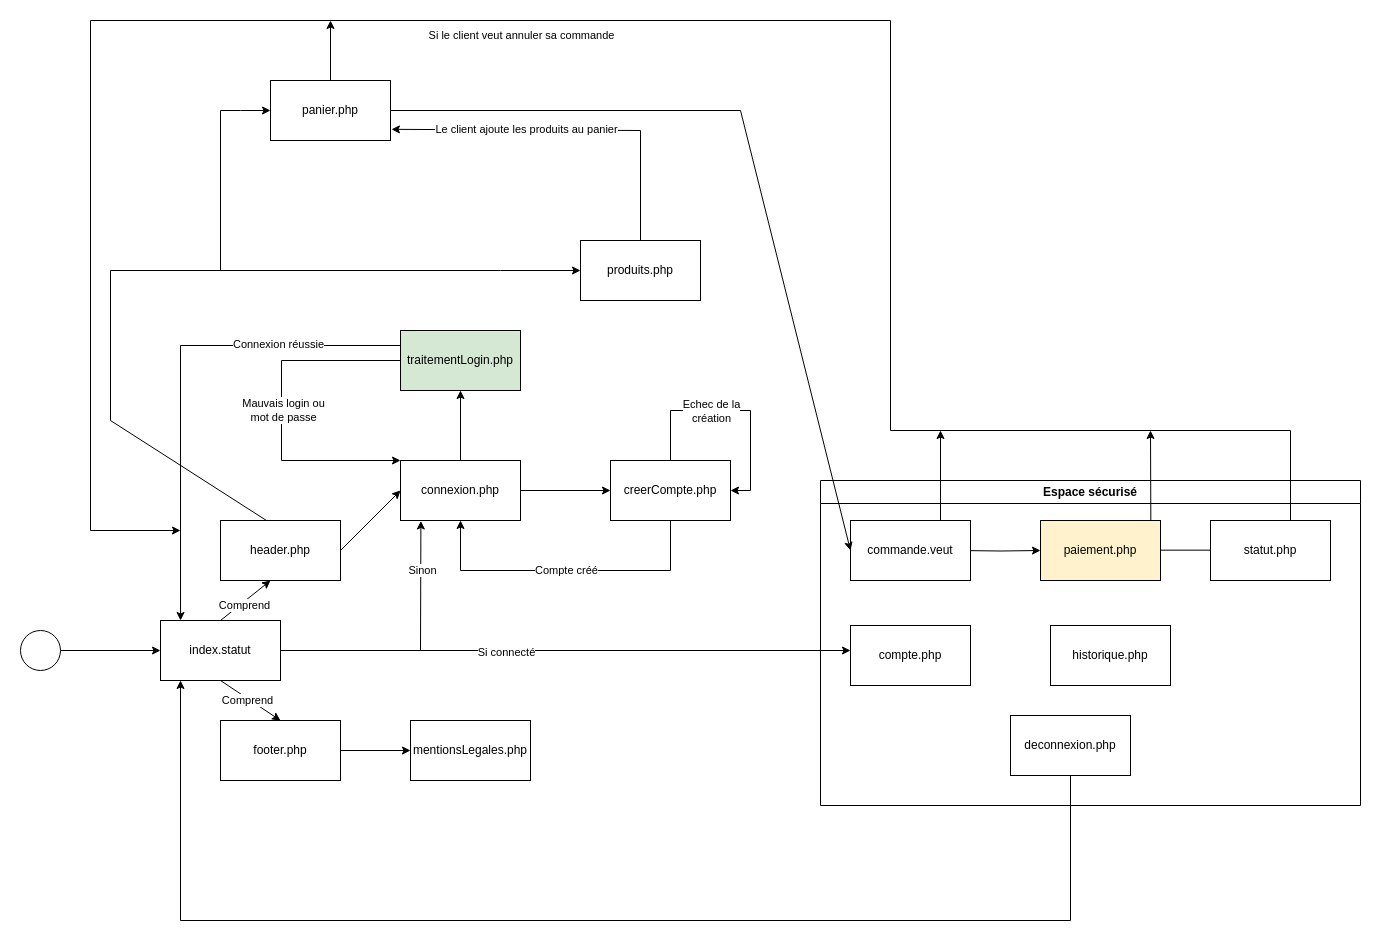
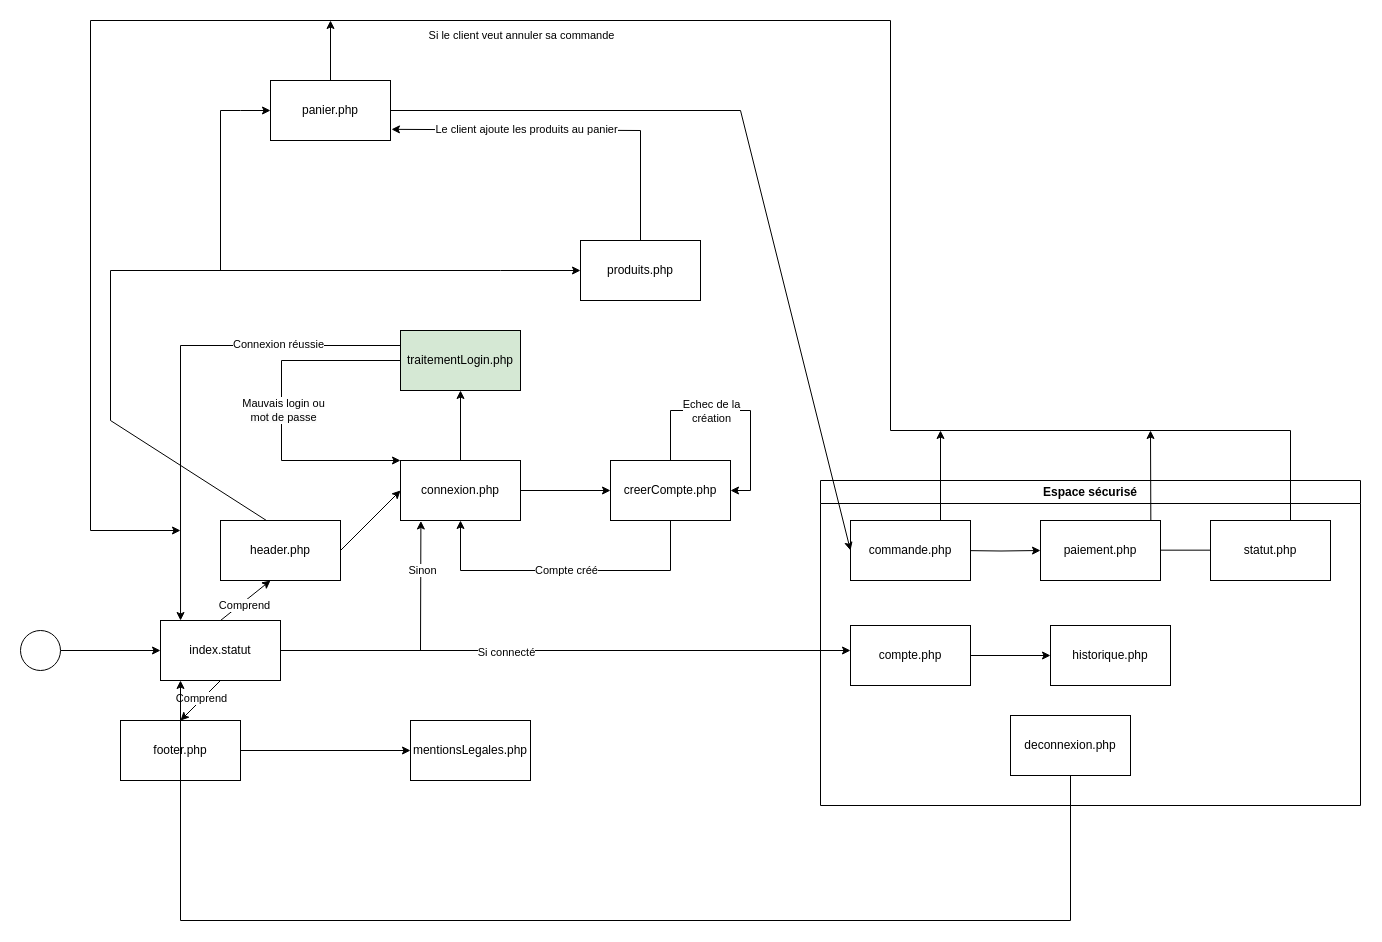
(911, 551) -> (911, 551)
(1101, 551) -> (1101, 551)
none -> (1007, 656)
(281, 751) -> (181, 751)
